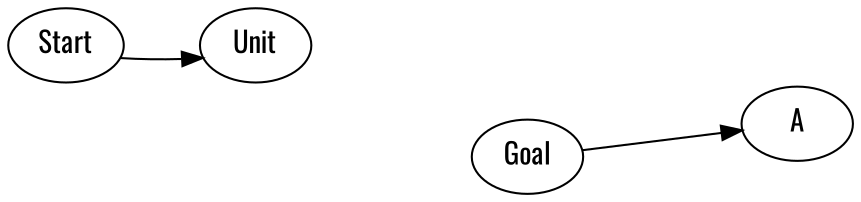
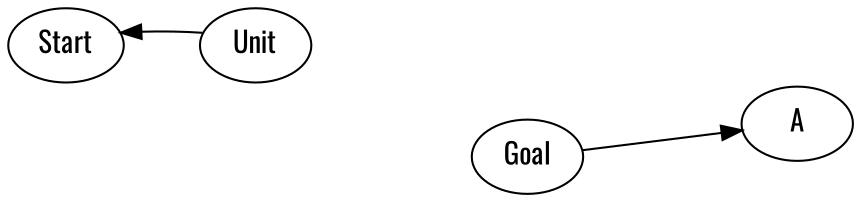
(151, 59) -> (172, 32)
